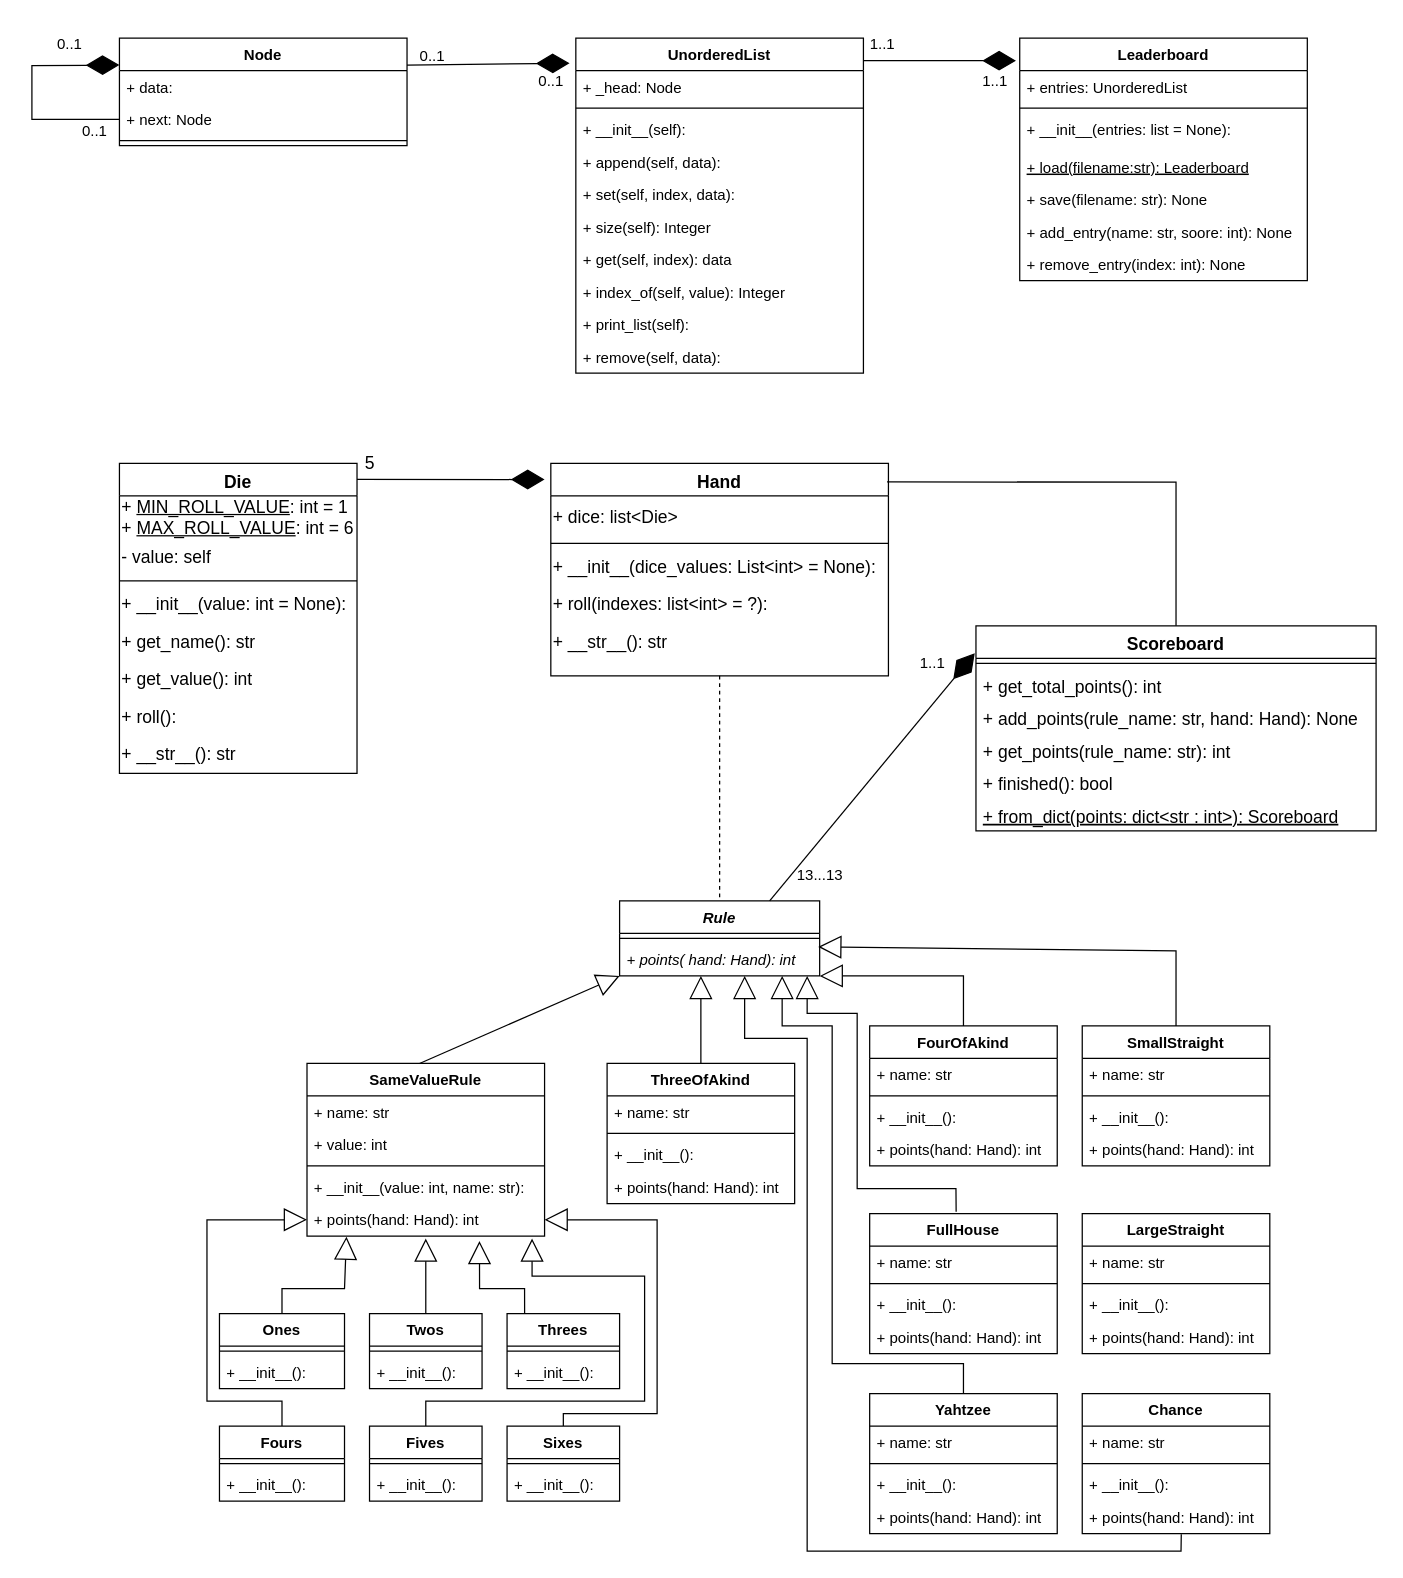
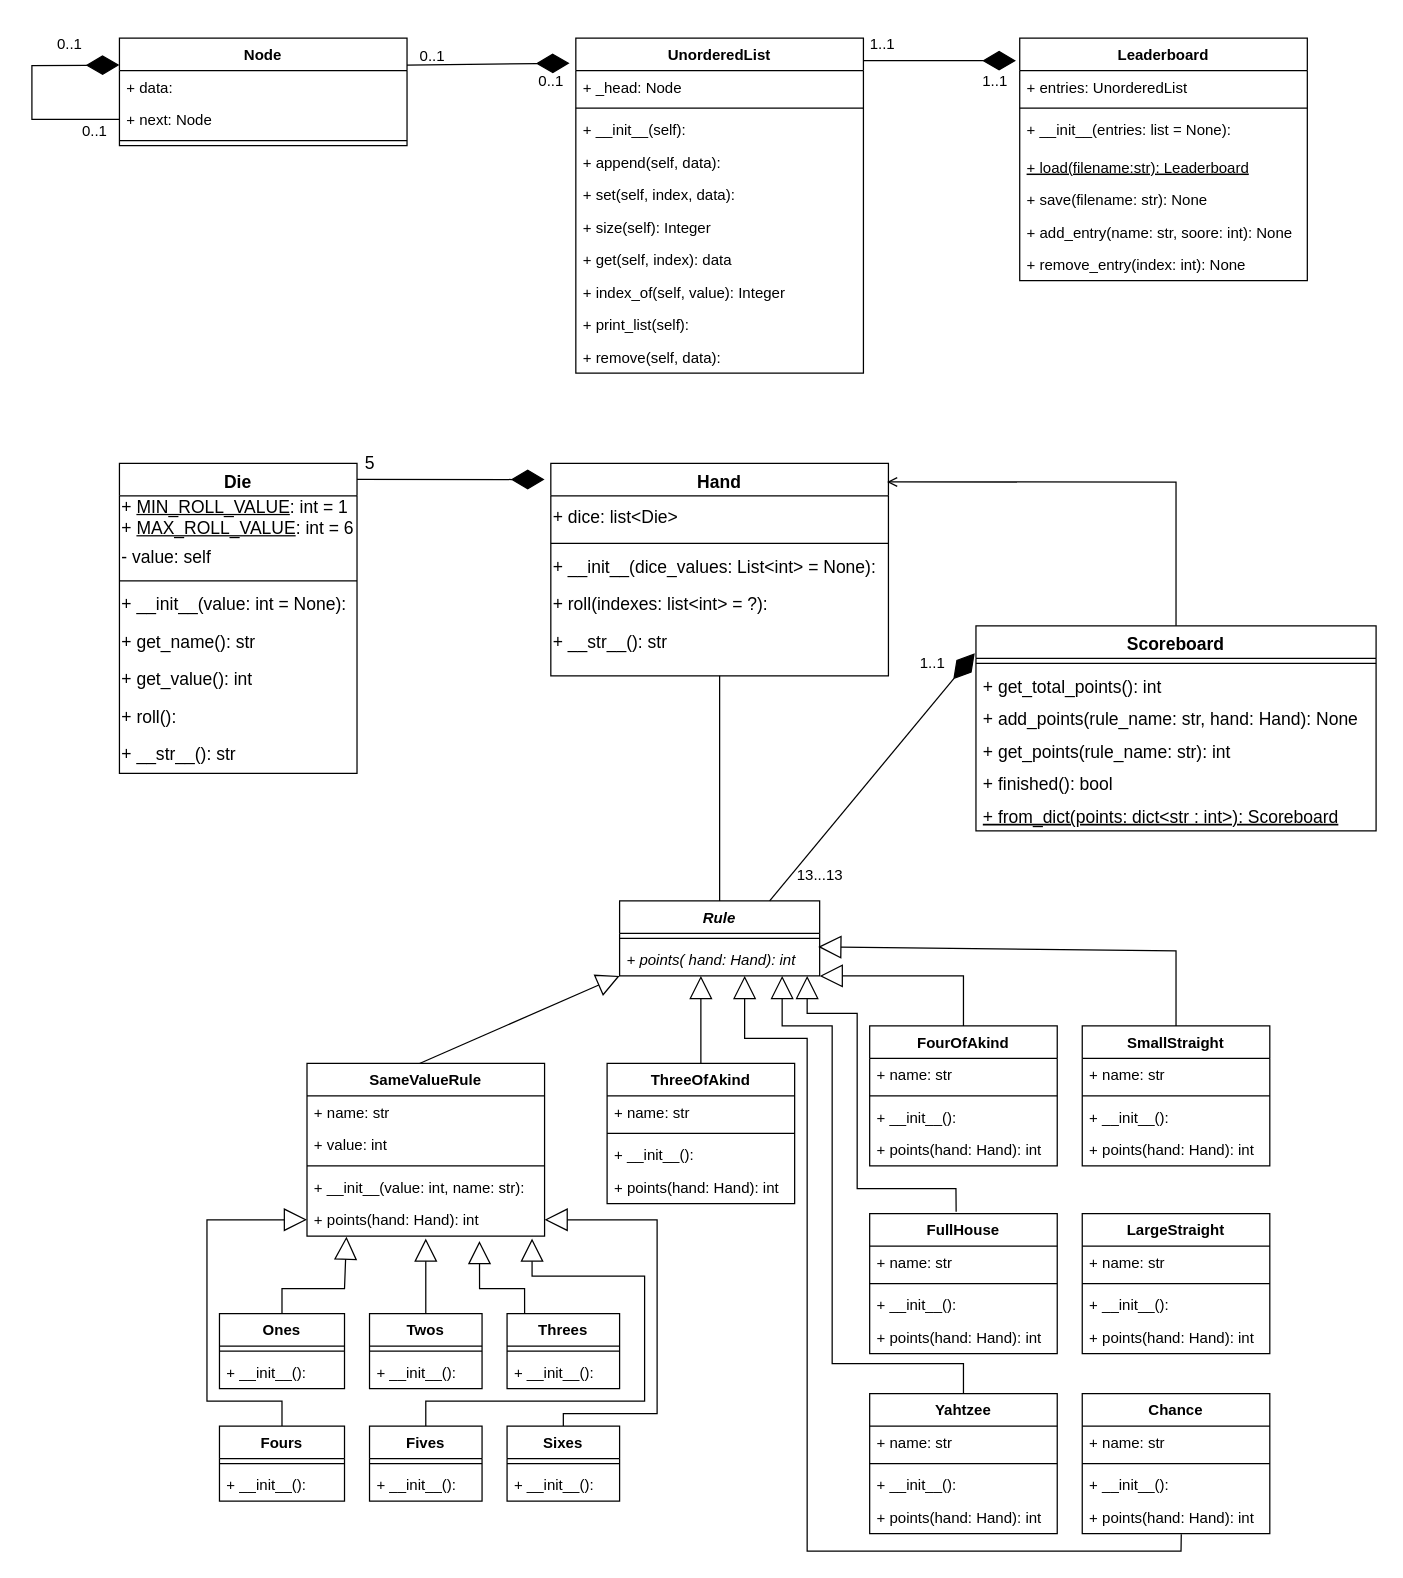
(892, 482) -> (893, 482)
(719, 789) -> (719, 789)
